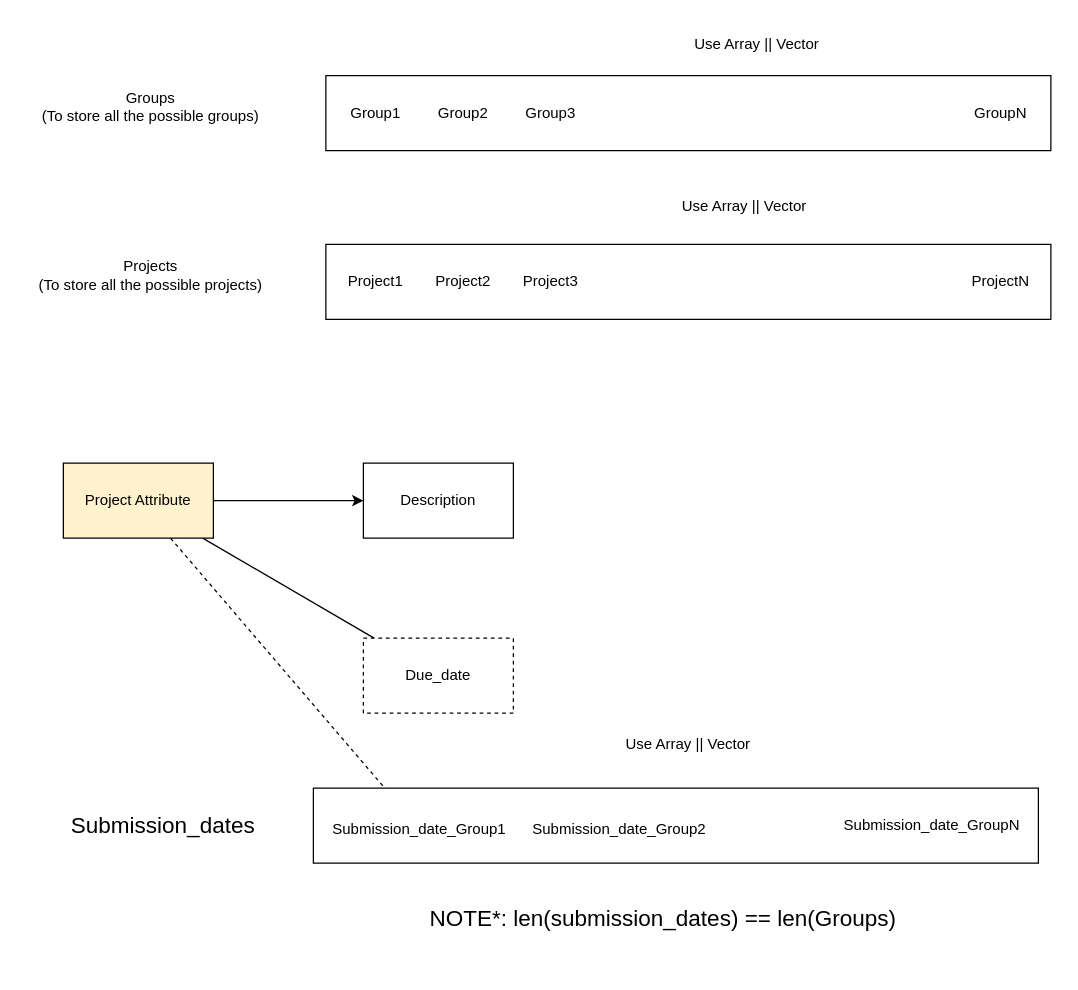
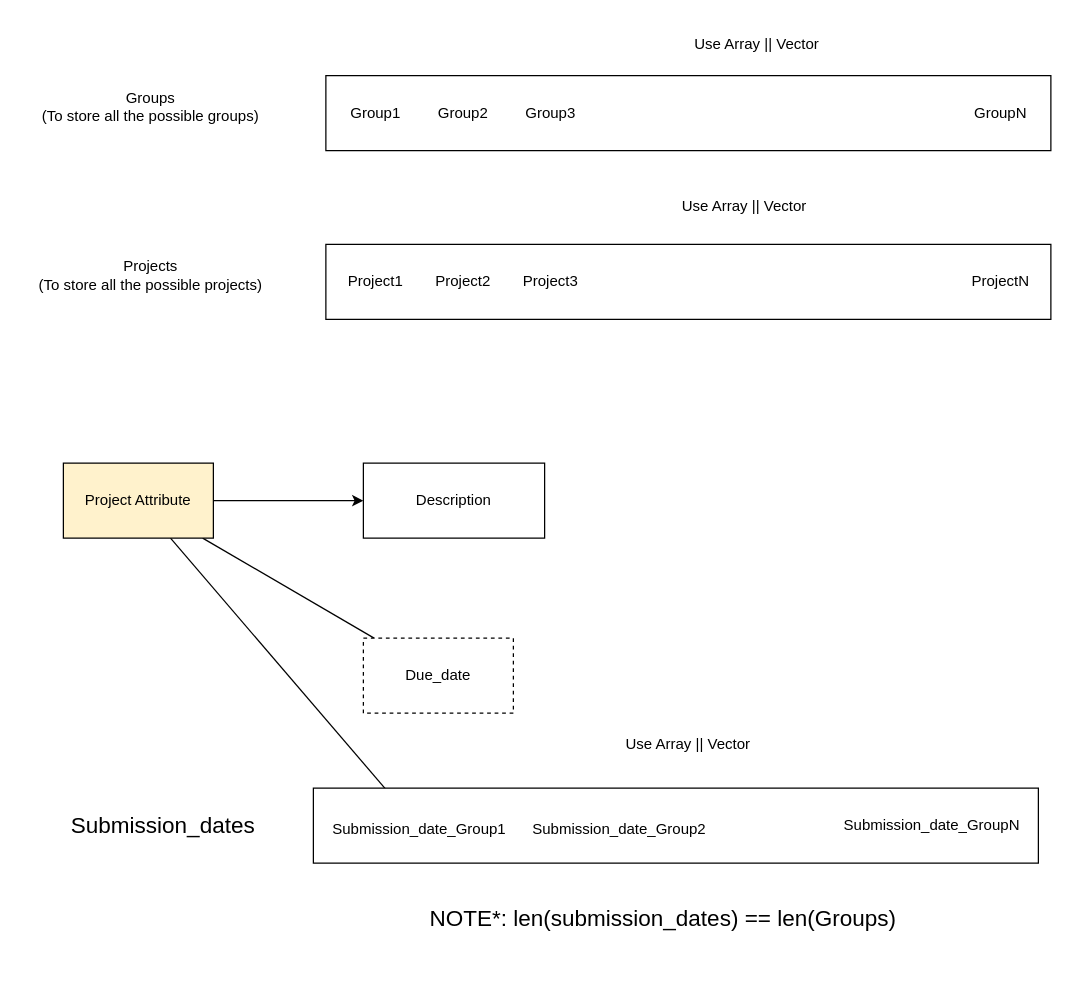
(438, 501) -> (454, 501)
(278, 663) -> (278, 663)
